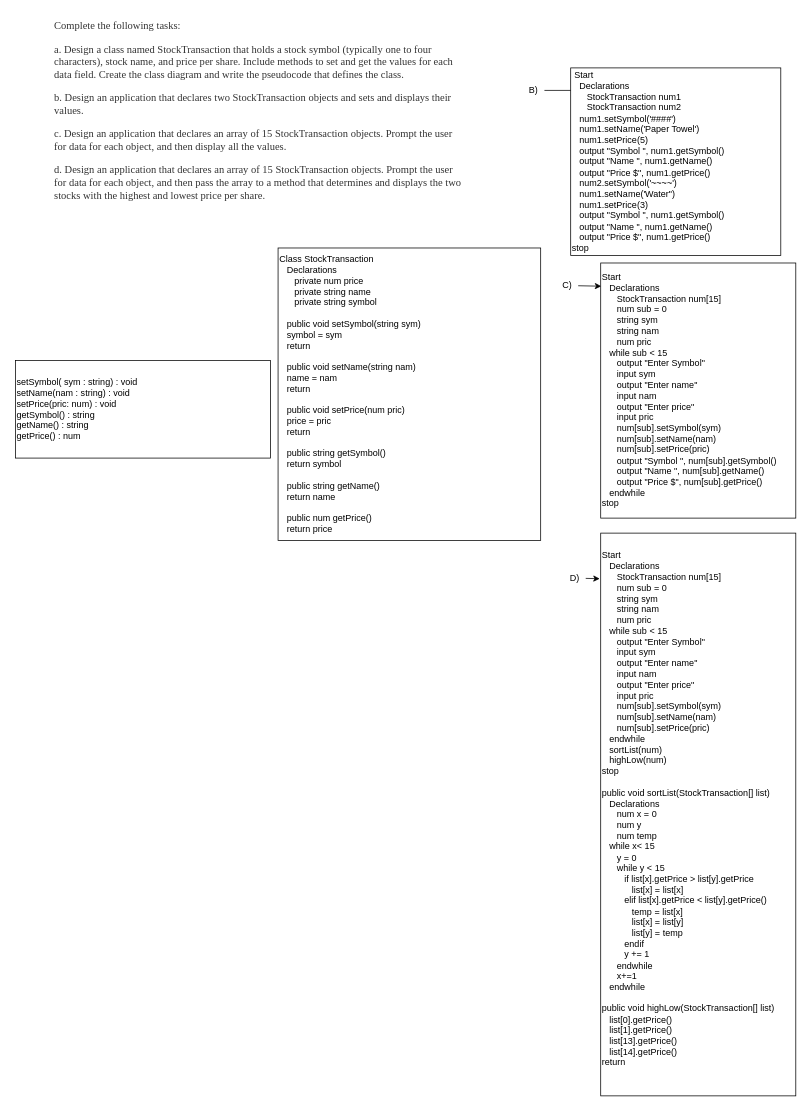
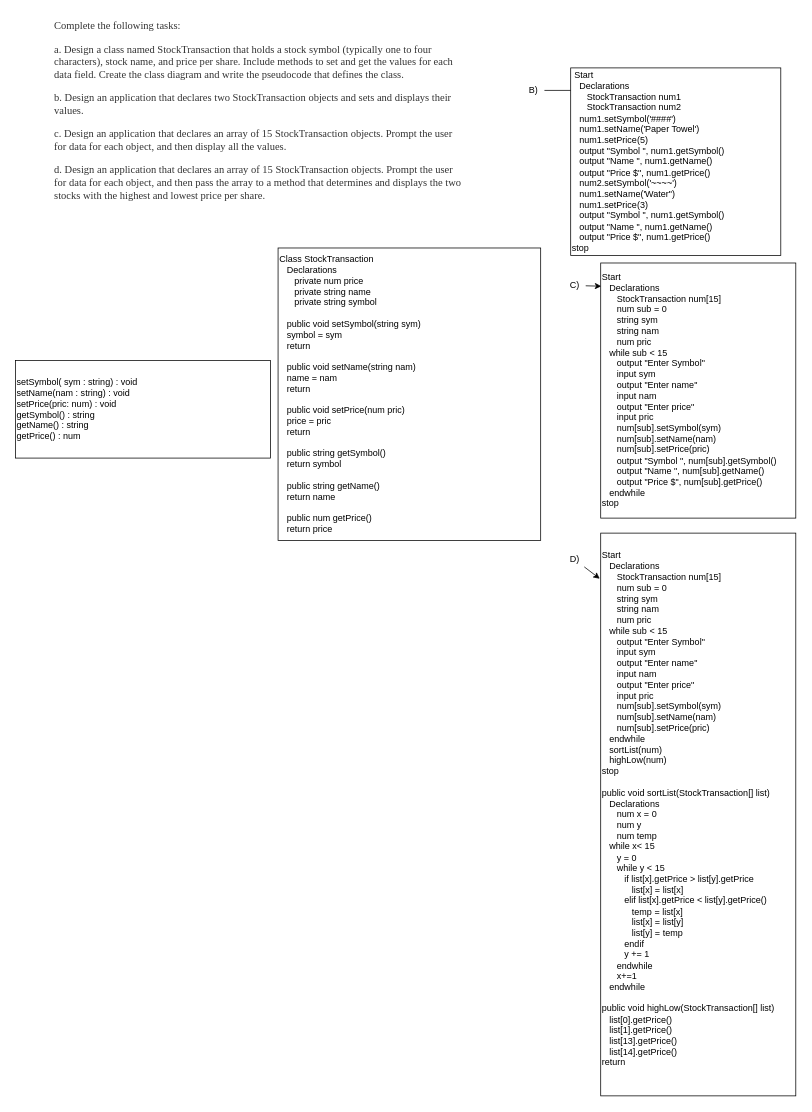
(567, 285) -> (574, 285)
(574, 578) -> (574, 559)
